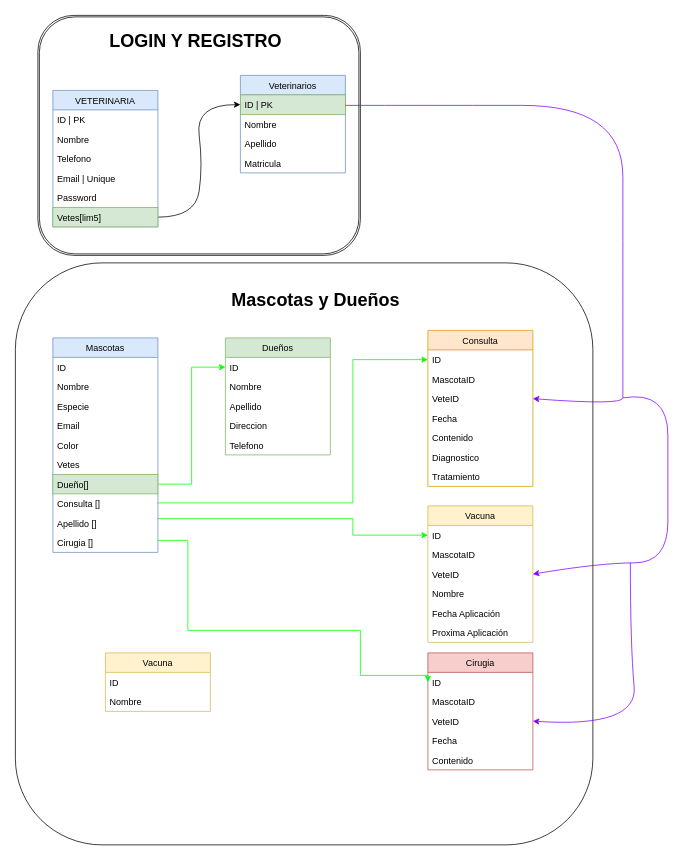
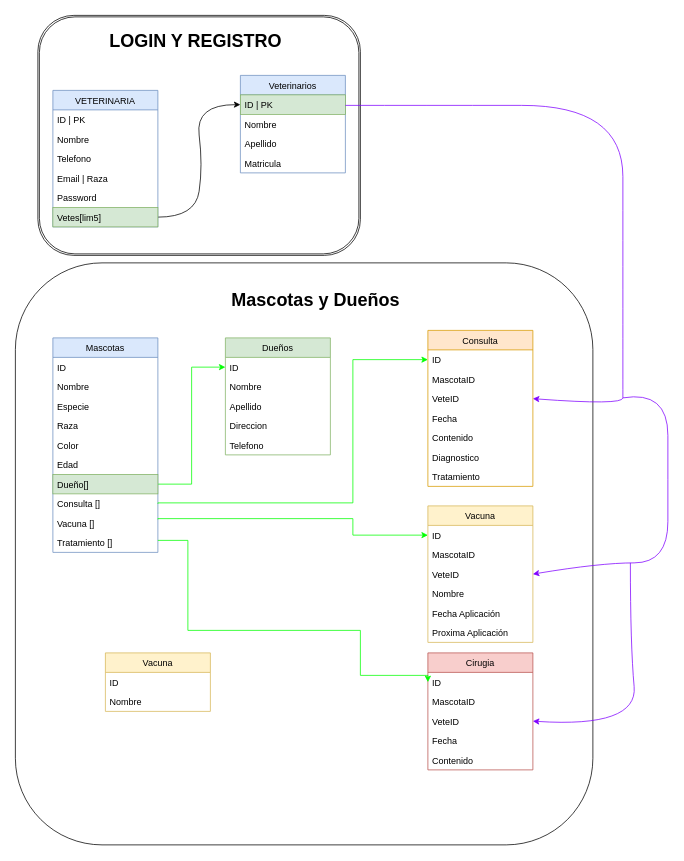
(85, 179) -> (81, 179)
(67, 426) -> (67, 426)
(70, 465) -> (67, 465)
(80, 524) -> (79, 524)
(79, 543) -> (90, 543)
